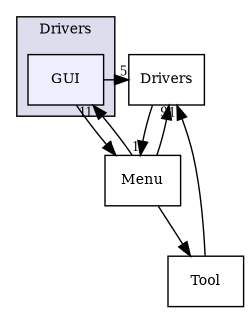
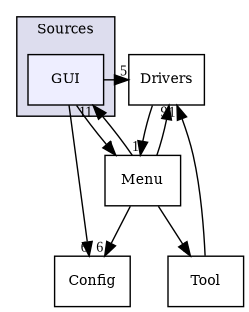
(66, 30) -> (66, 30)
none -> (92, 281)
